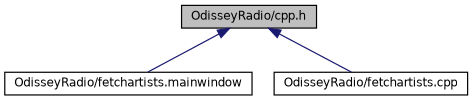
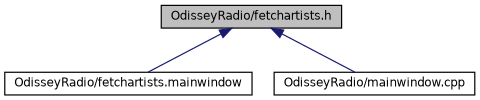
(249, 17) -> (251, 17)
(371, 84) -> (374, 84)
